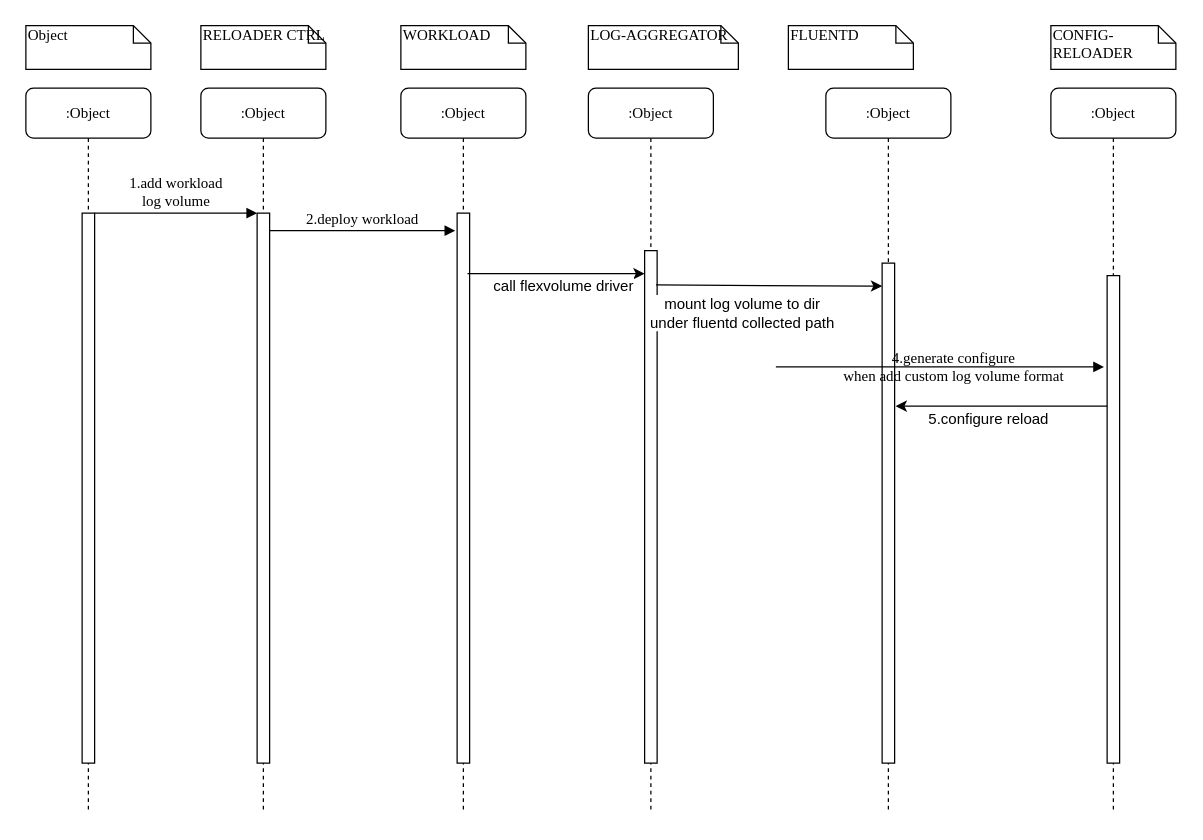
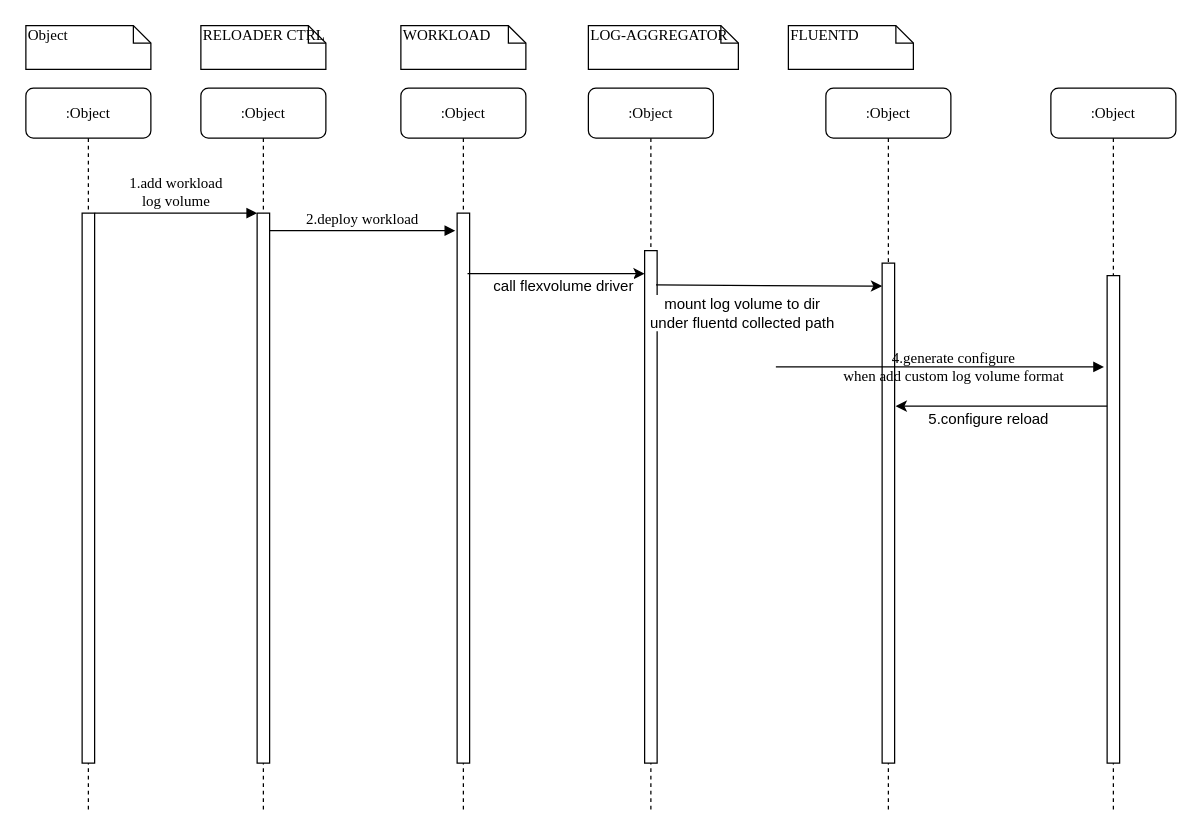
(1113, 48) -> none
